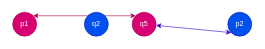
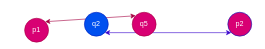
(24, 24) -> (36, 30)
(240, 24) -> (240, 24)
(195, 29) -> (187, 33)
